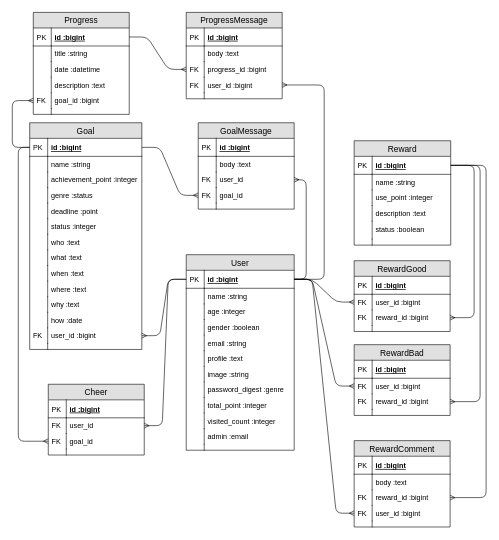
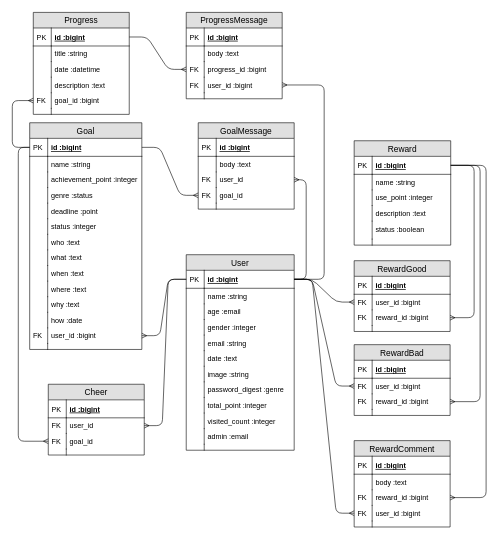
(229, 312) -> (224, 312)
(235, 328) -> (235, 328)
(230, 359) -> (226, 359)
